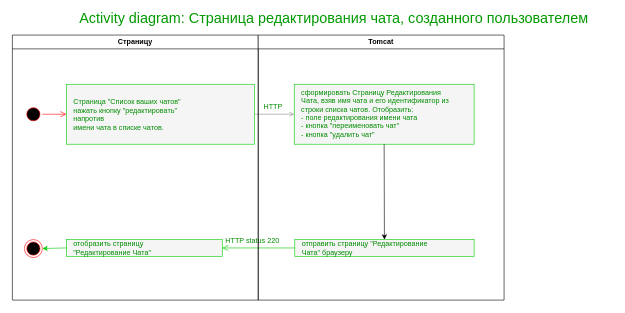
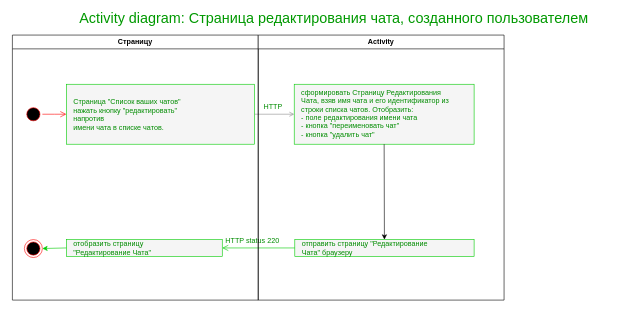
(381, 42) -> (381, 42)
